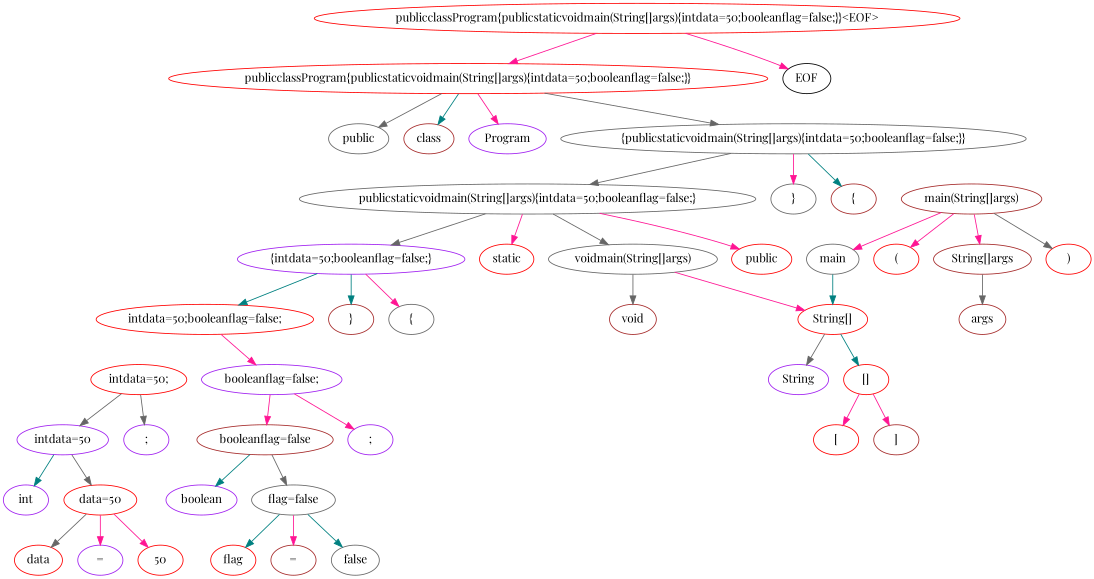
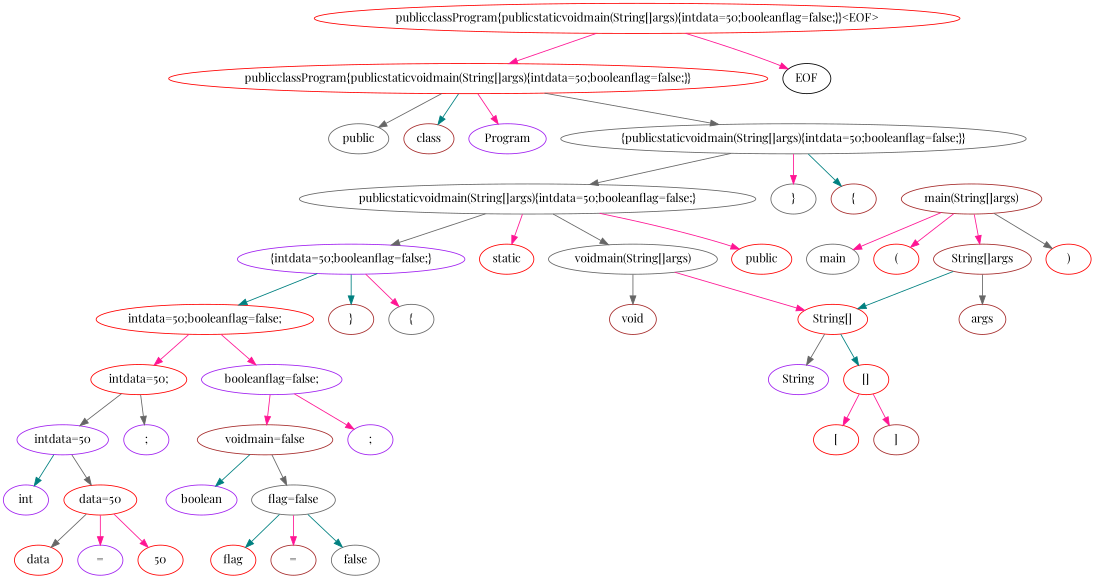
(833, 285) -> (910, 289)
none -> (175, 347)
(265, 440) -> (265, 440)
